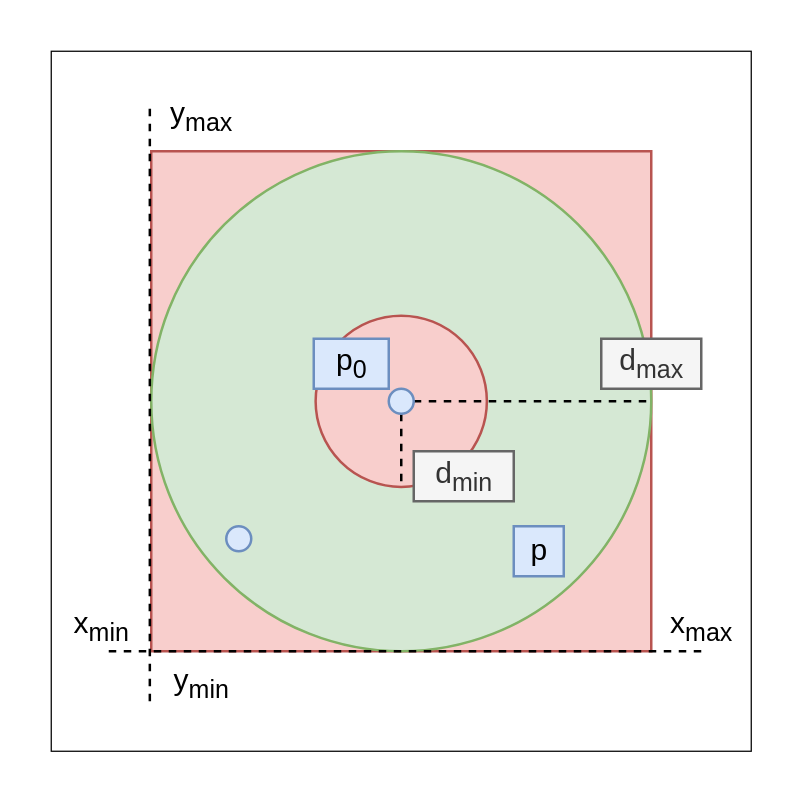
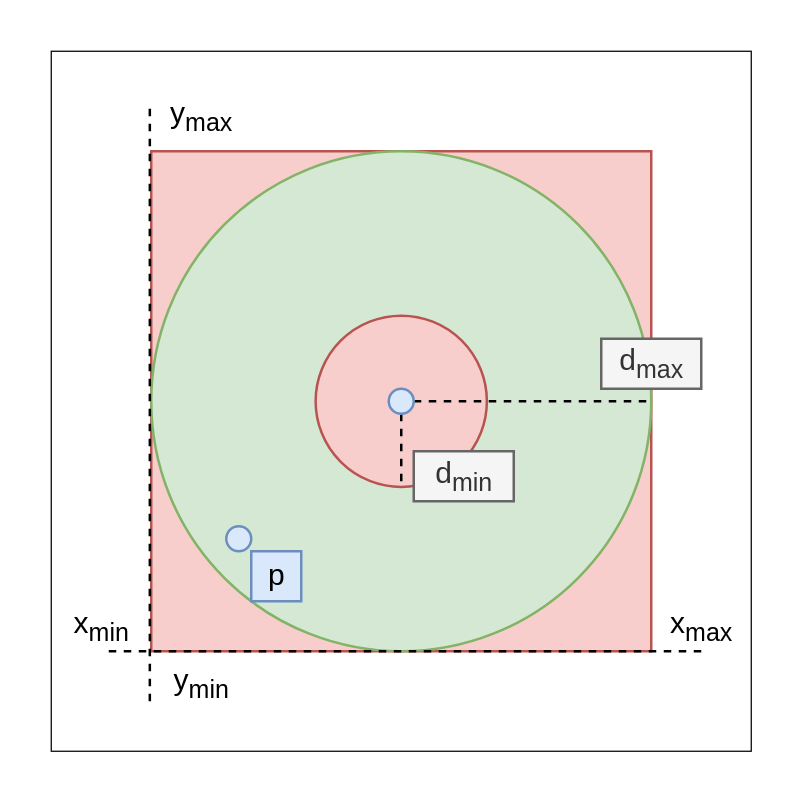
(351, 364) -> none
(539, 551) -> (276, 576)
